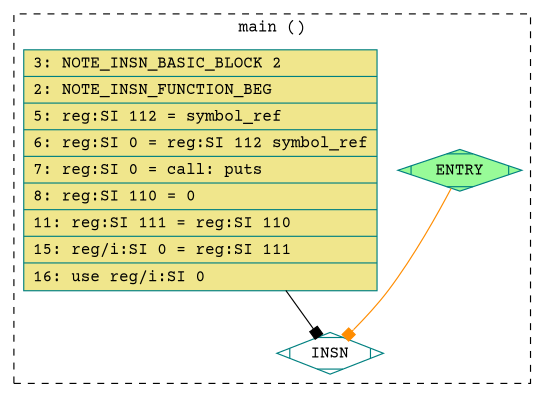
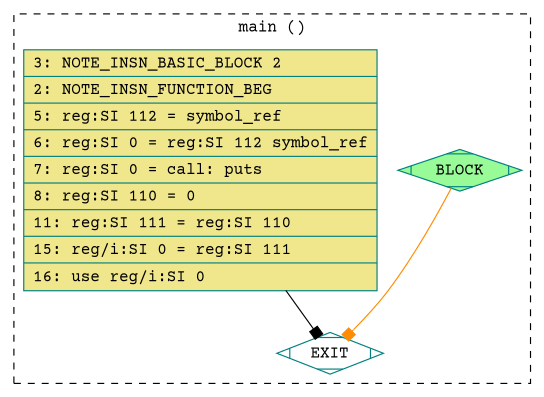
(460, 170) -> (460, 170)
(330, 353) -> (330, 353)
